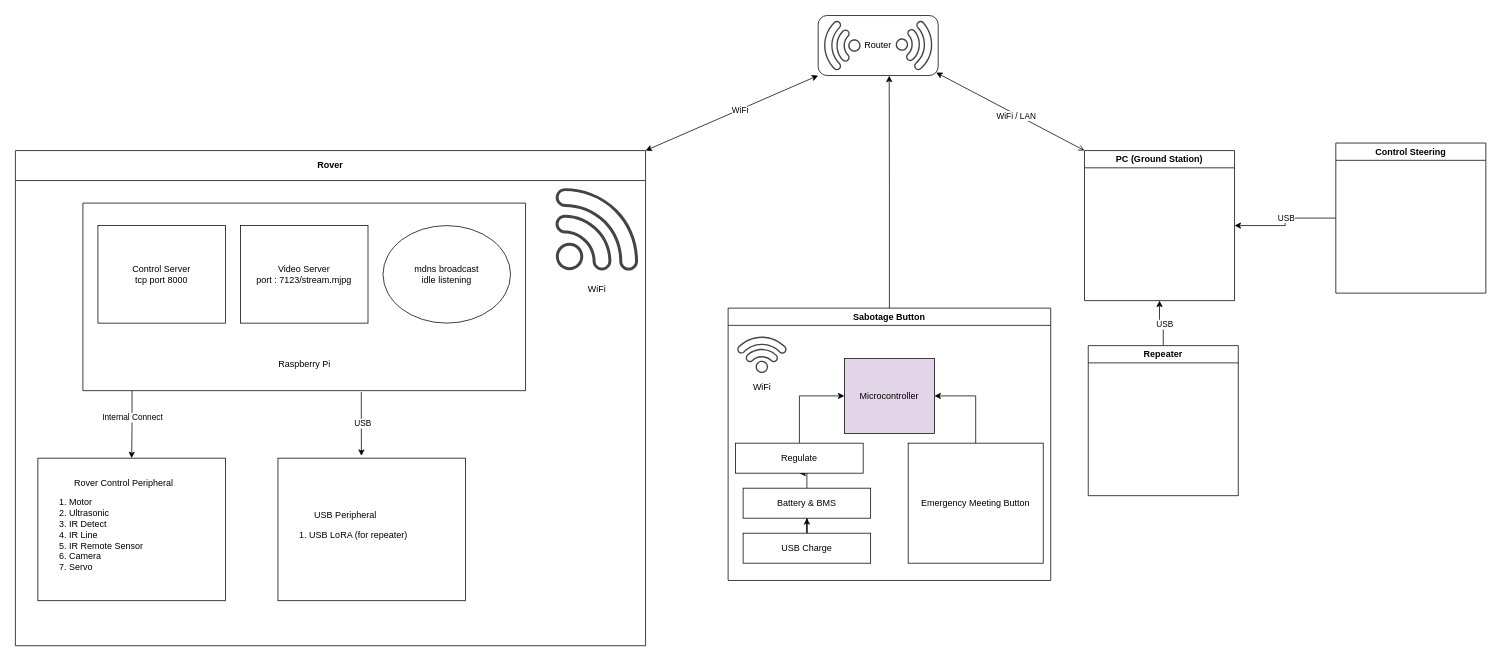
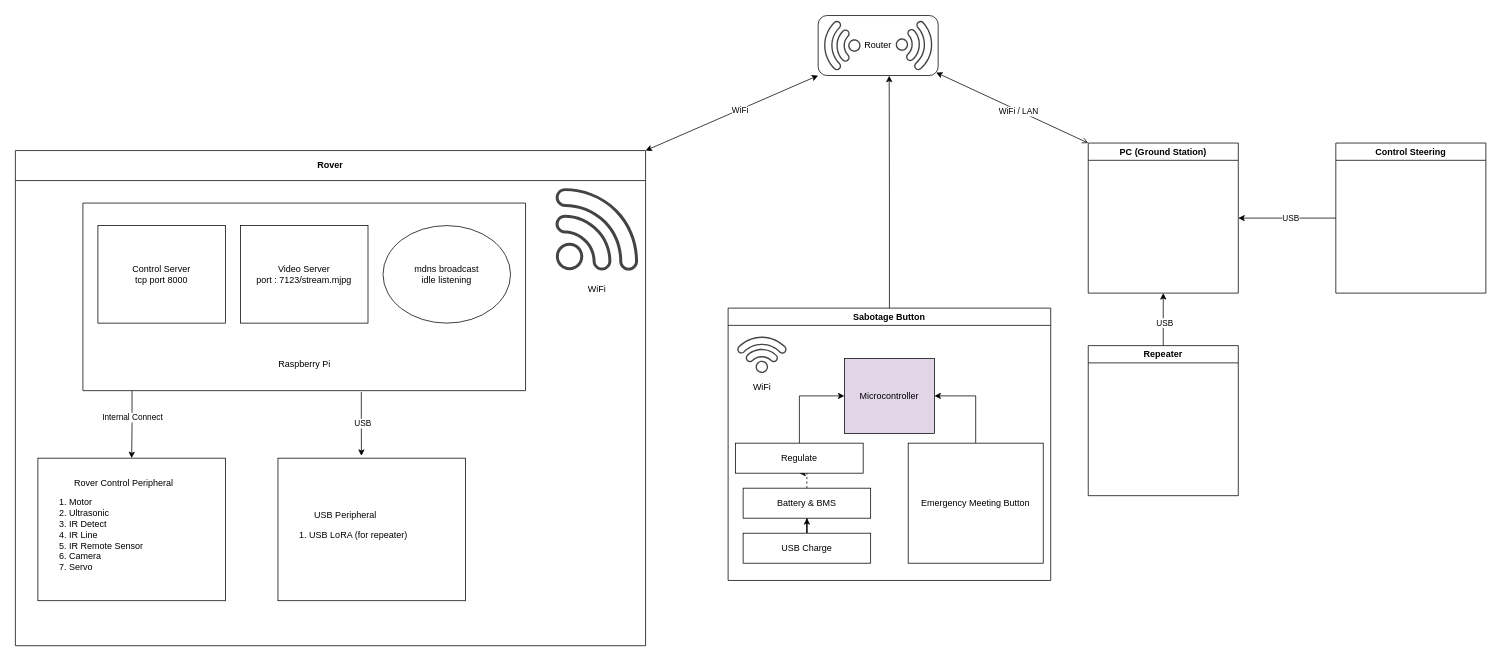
(1159, 225) -> (1163, 218)
(807, 479) -> (807, 479)
